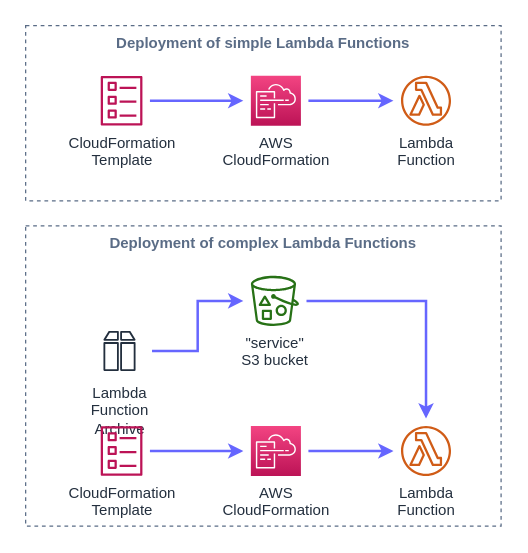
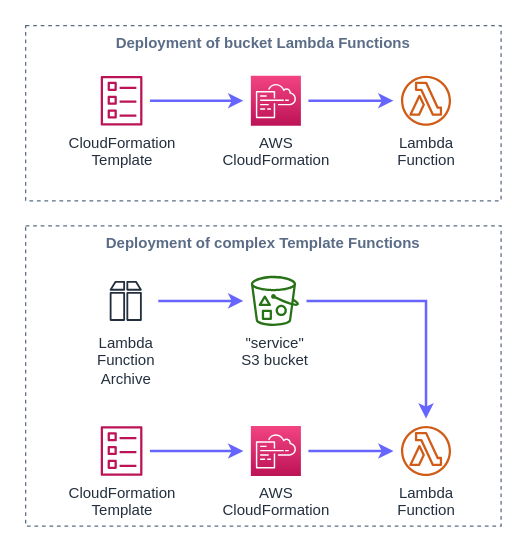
(263, 43) -> (263, 43)
(263, 243) -> (263, 243)
(119, 351) -> (126, 301)
